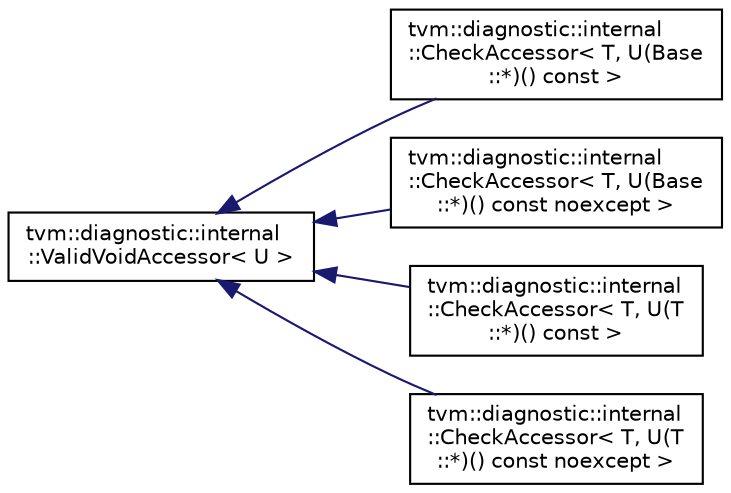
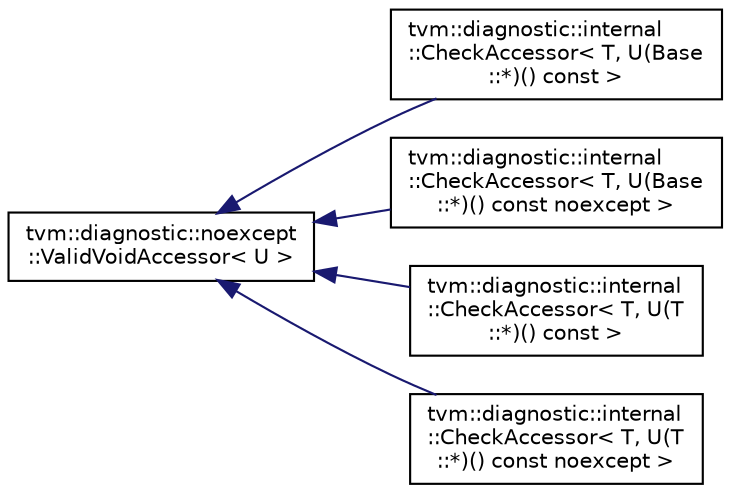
(161, 247) -> (161, 247)
